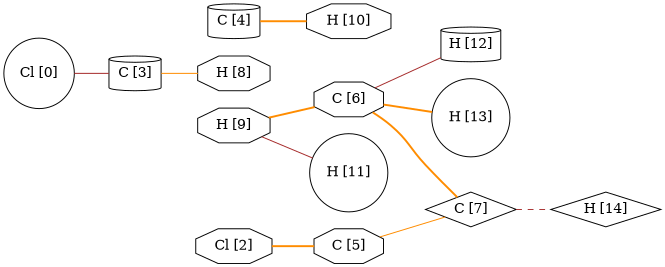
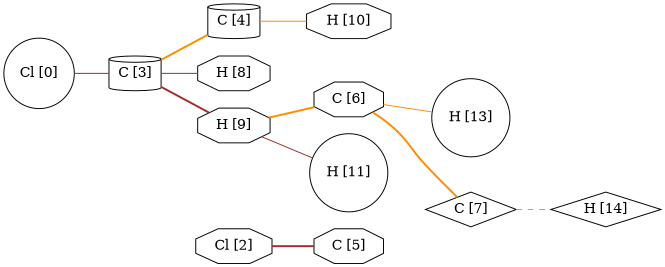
(283, 21) -> (283, 21)
(471, 44) -> none
none -> (184, 47)
(180, 73) -> (180, 73)
none -> (185, 100)
(408, 108) -> (408, 108)
(533, 209) -> (533, 209)
(412, 227) -> none
(293, 246) -> (293, 246)
